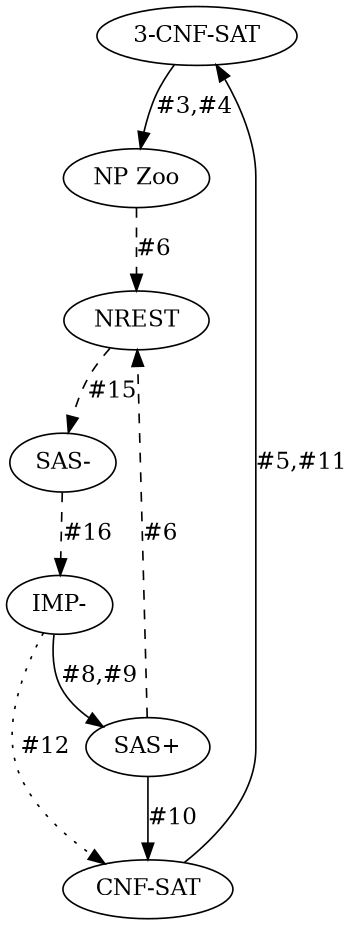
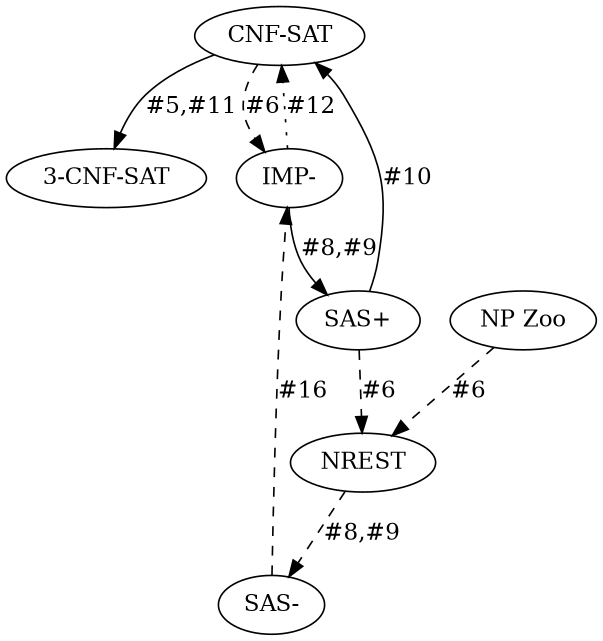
(155, 97) -> none
none -> (244, 101)
(113, 392) -> (362, 534)
